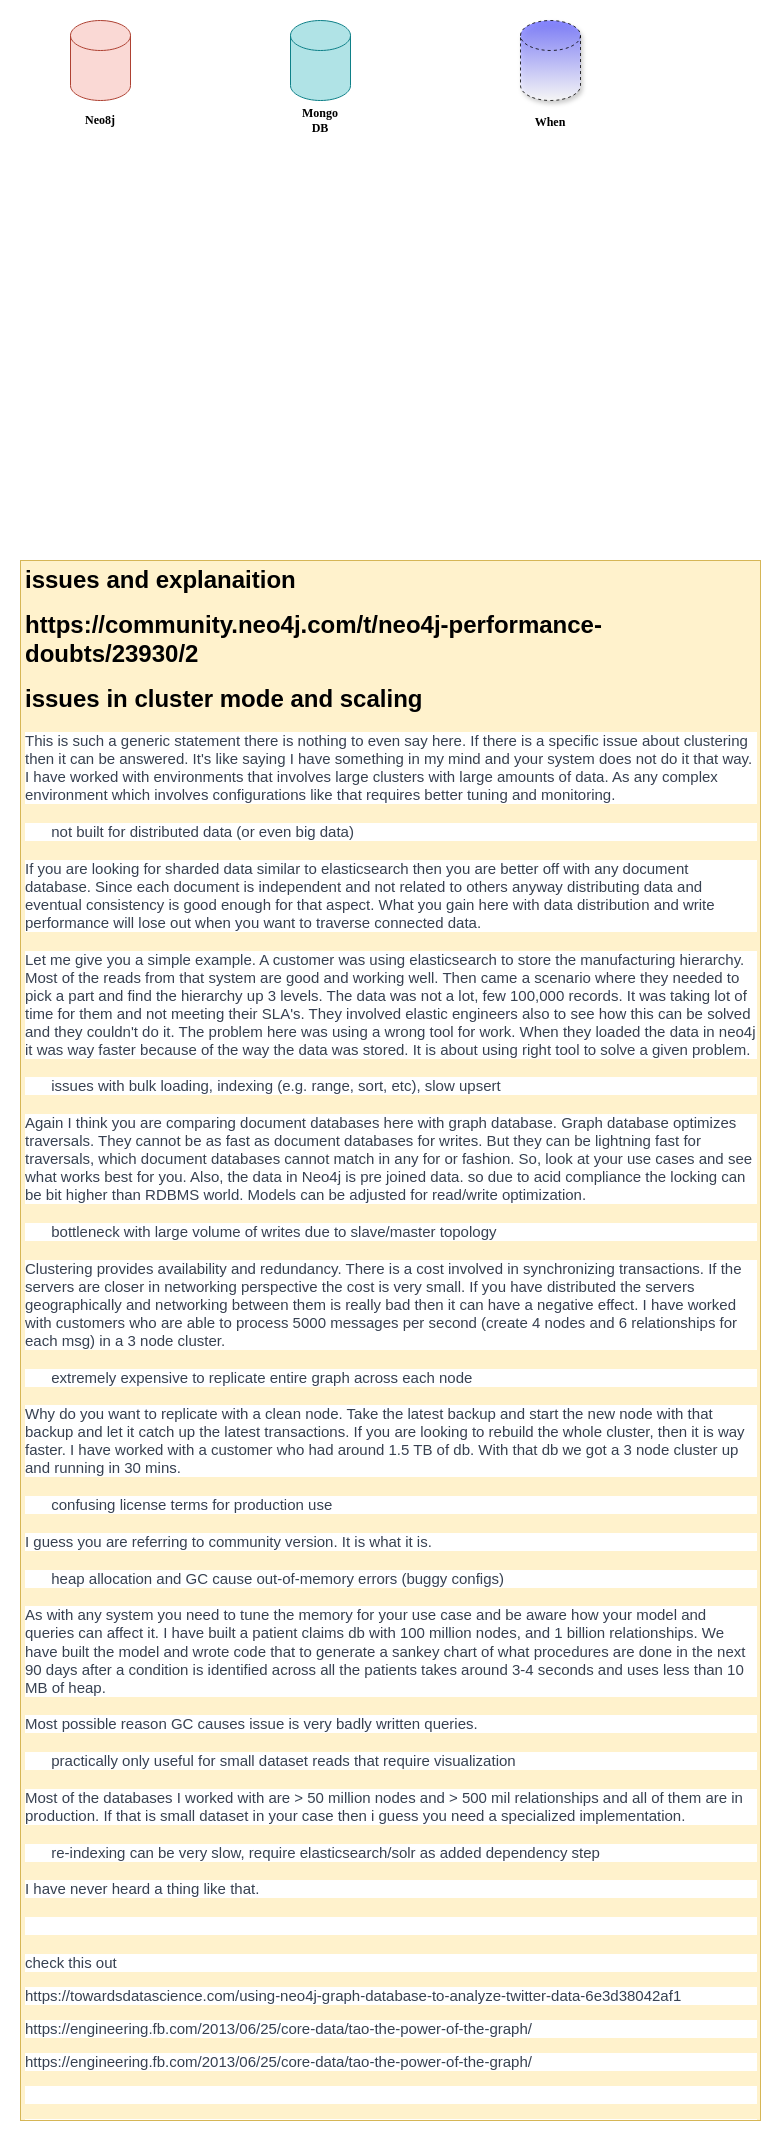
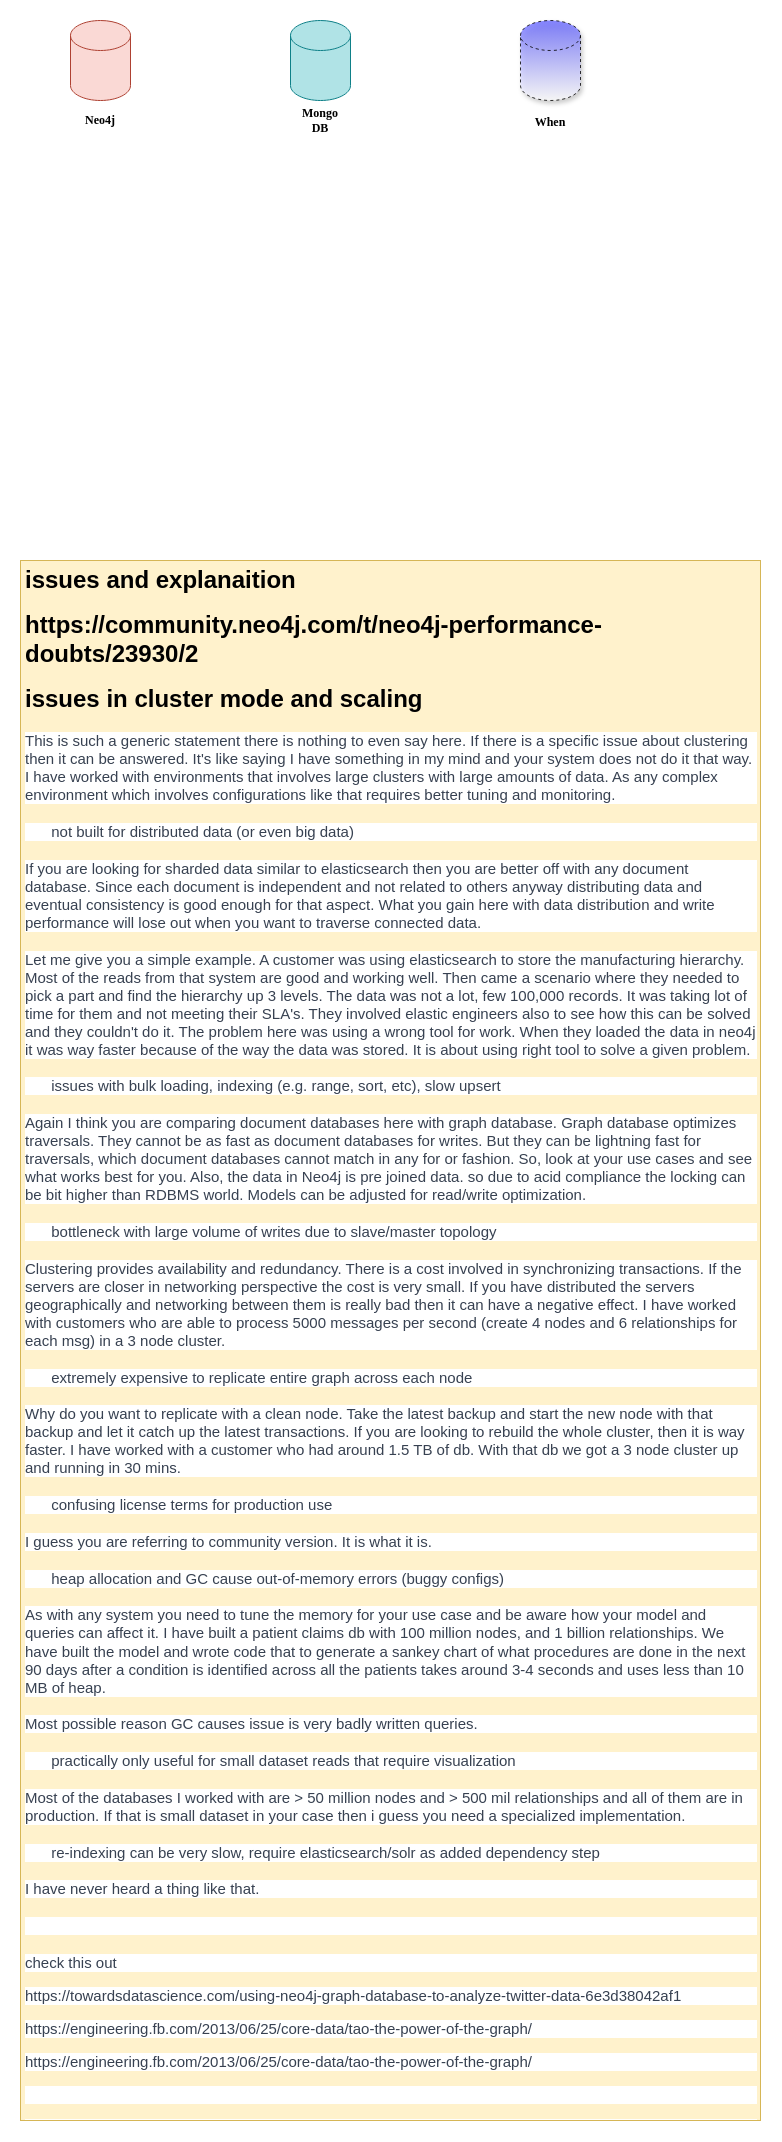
(101, 121) -> (101, 121)
